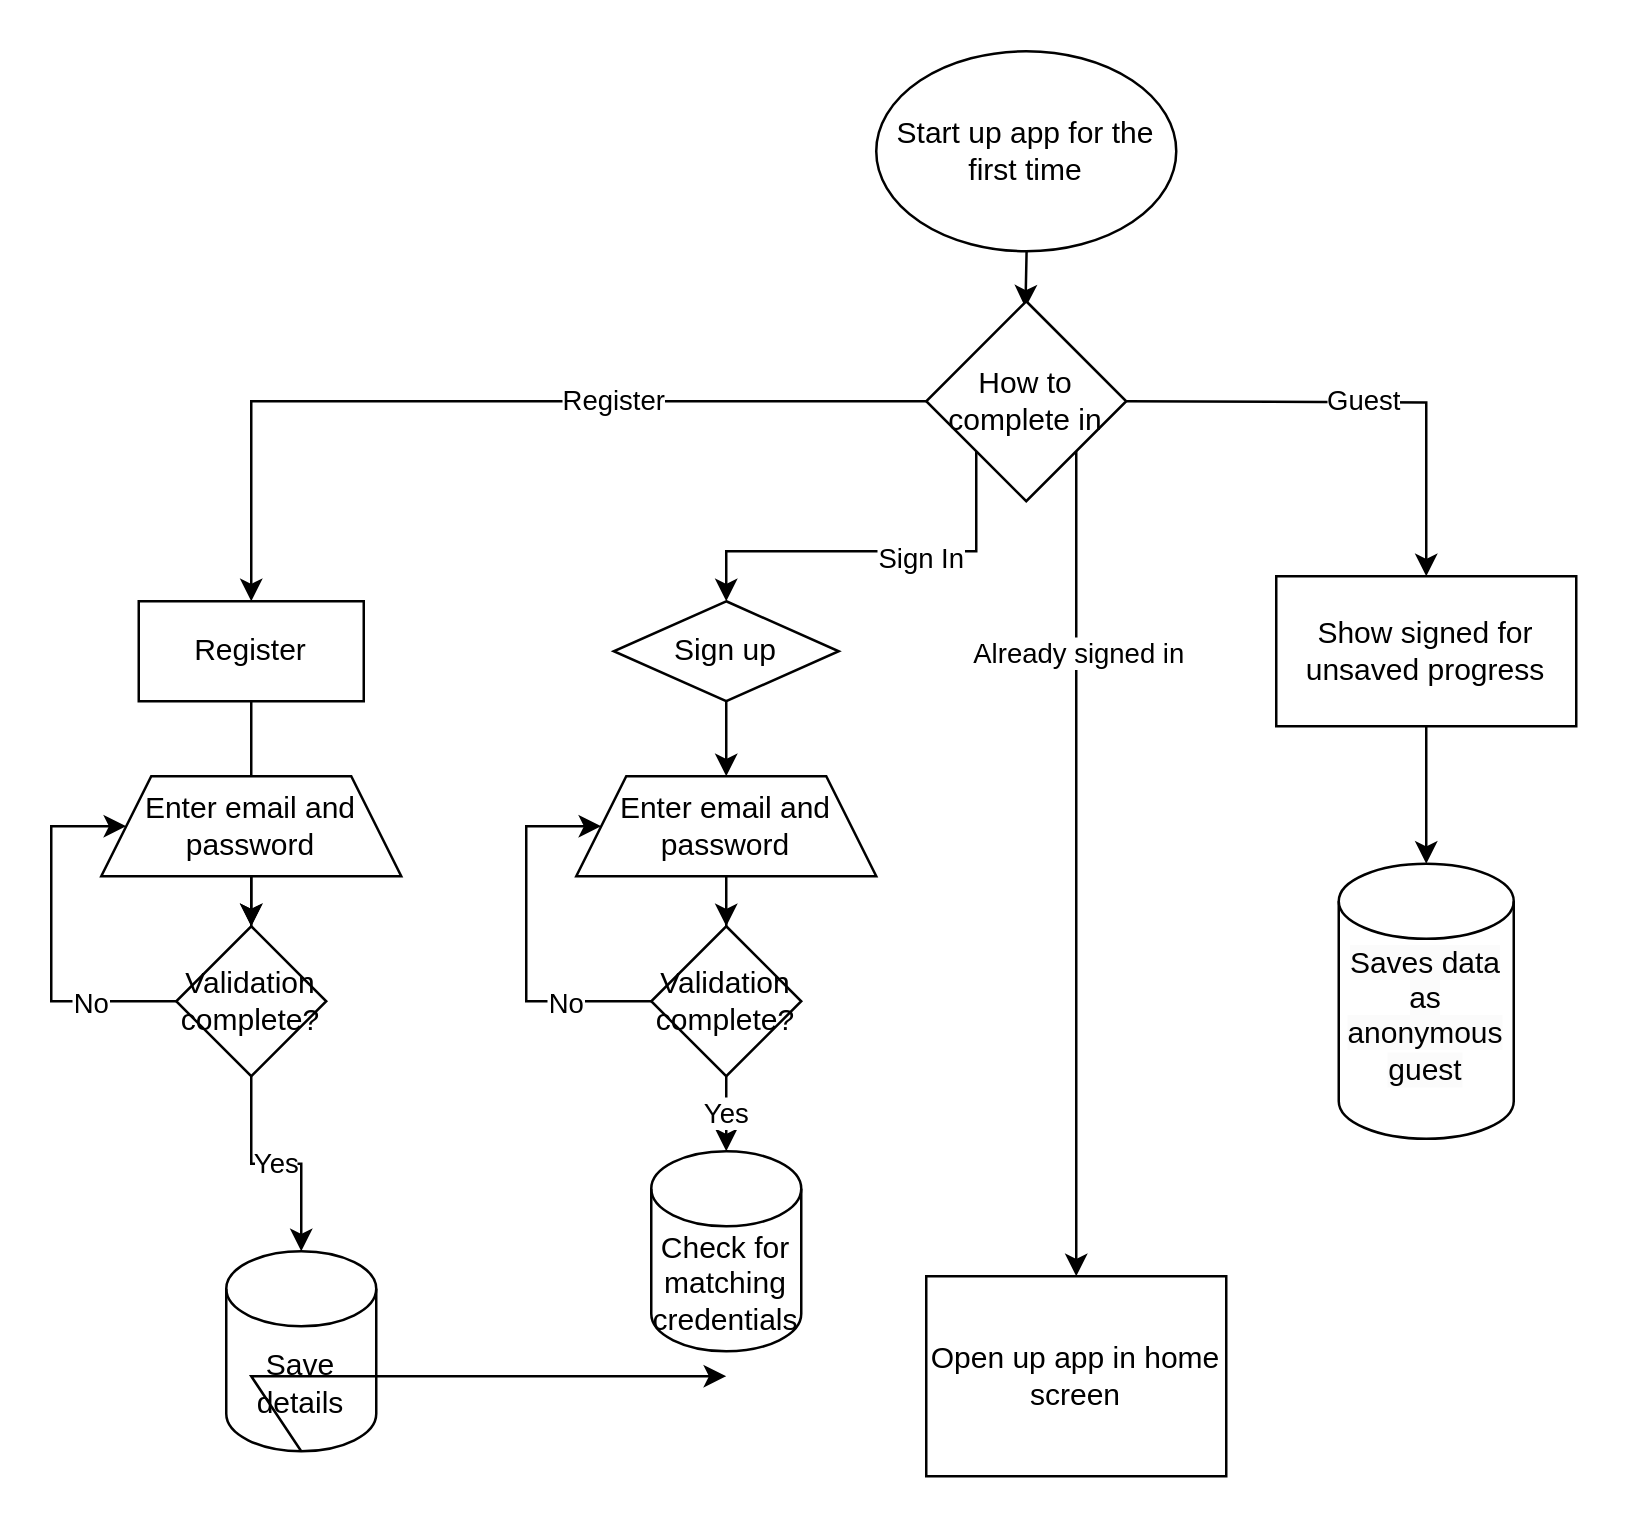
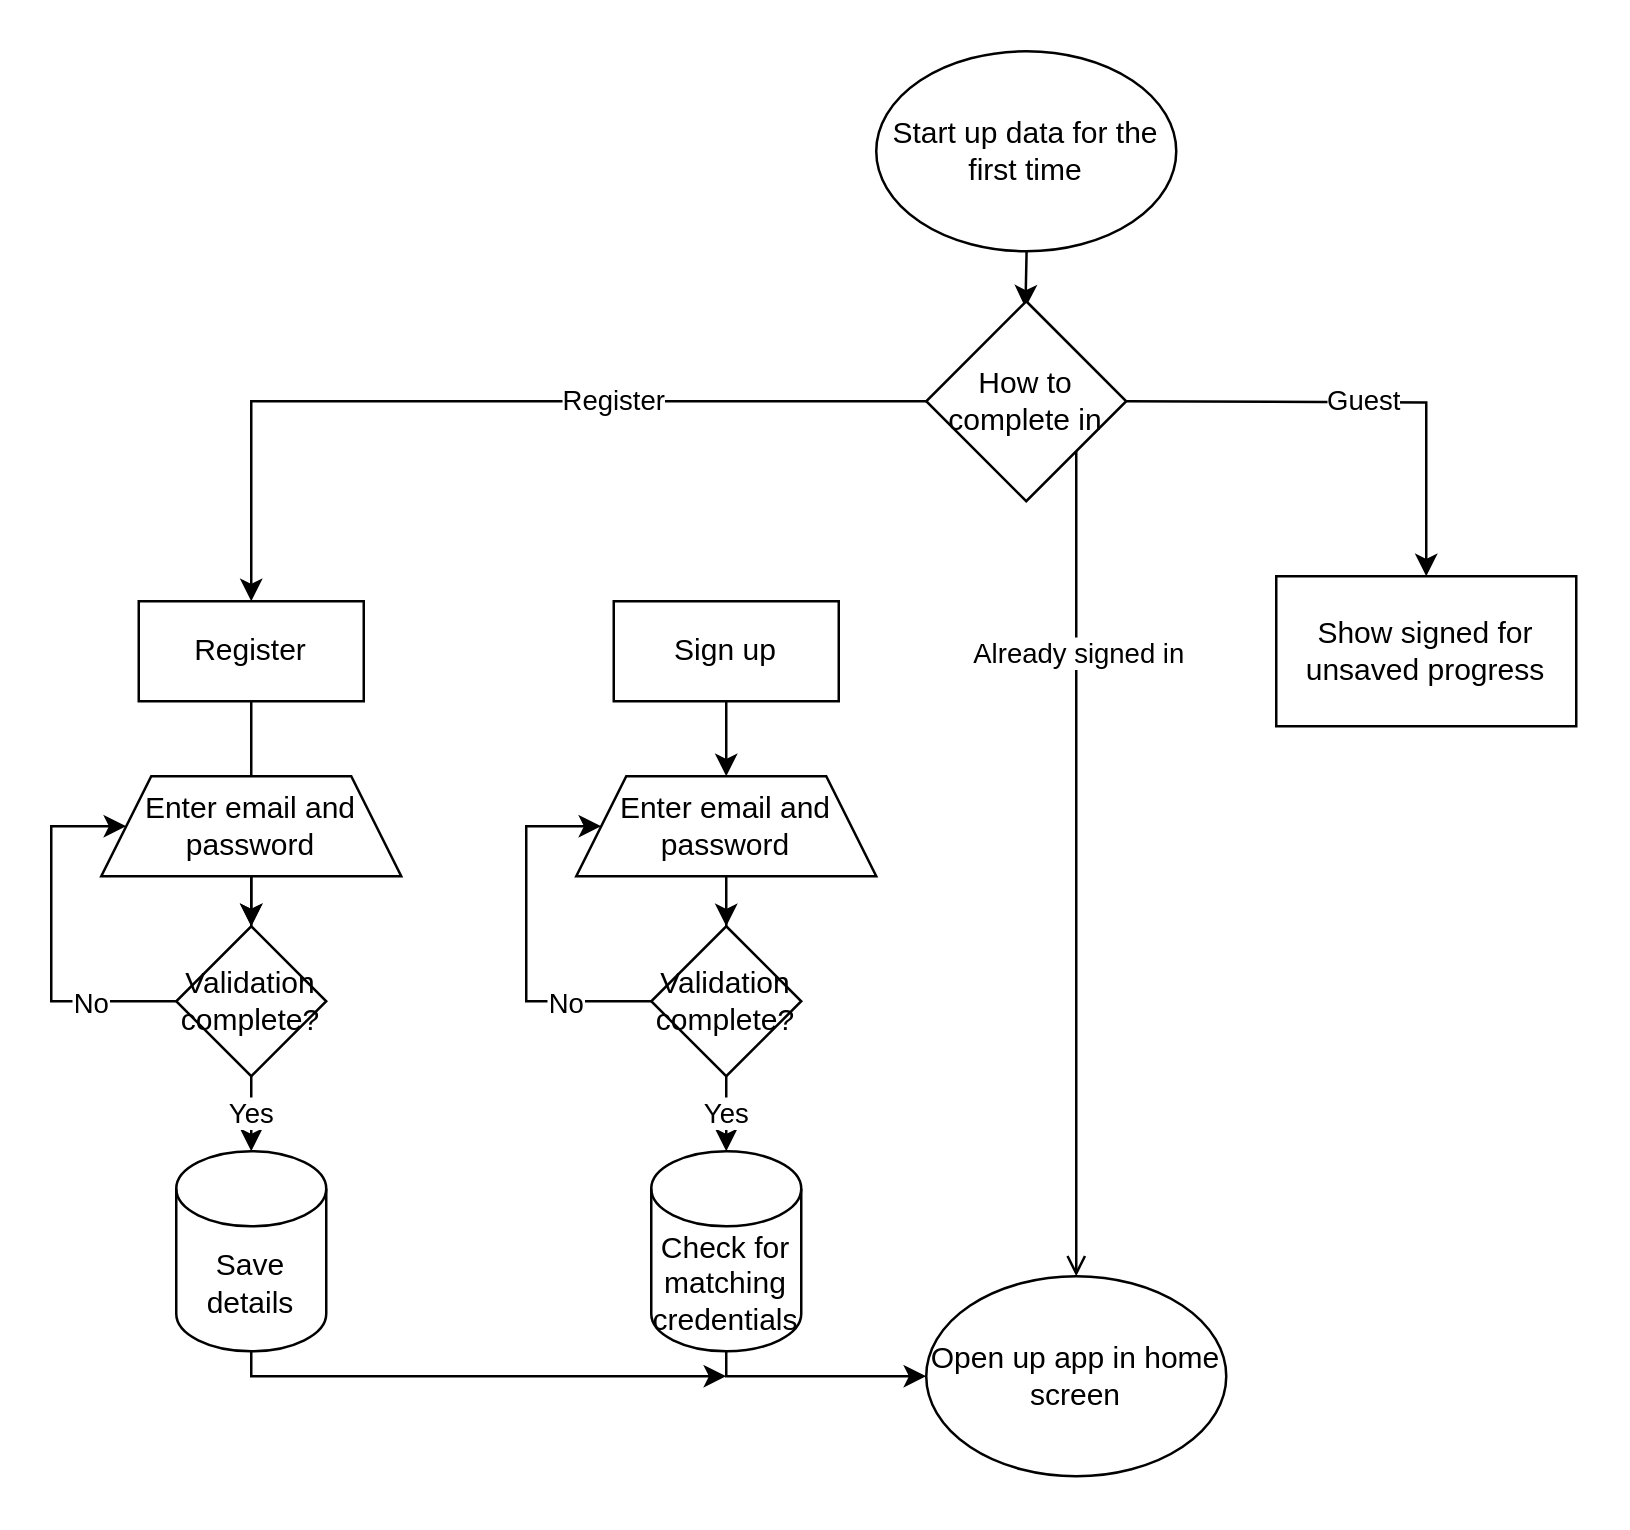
(1026, 151) -> (1026, 151)
(812, 551) -> none
(726, 651) -> (726, 651)
(1426, 787) -> none
(1426, 1001) -> none
(1076, 1258) -> (1076, 1262)
(301, 1351) -> (251, 1251)
none -> (805, 1376)
(1076, 1376) -> (1076, 1376)
